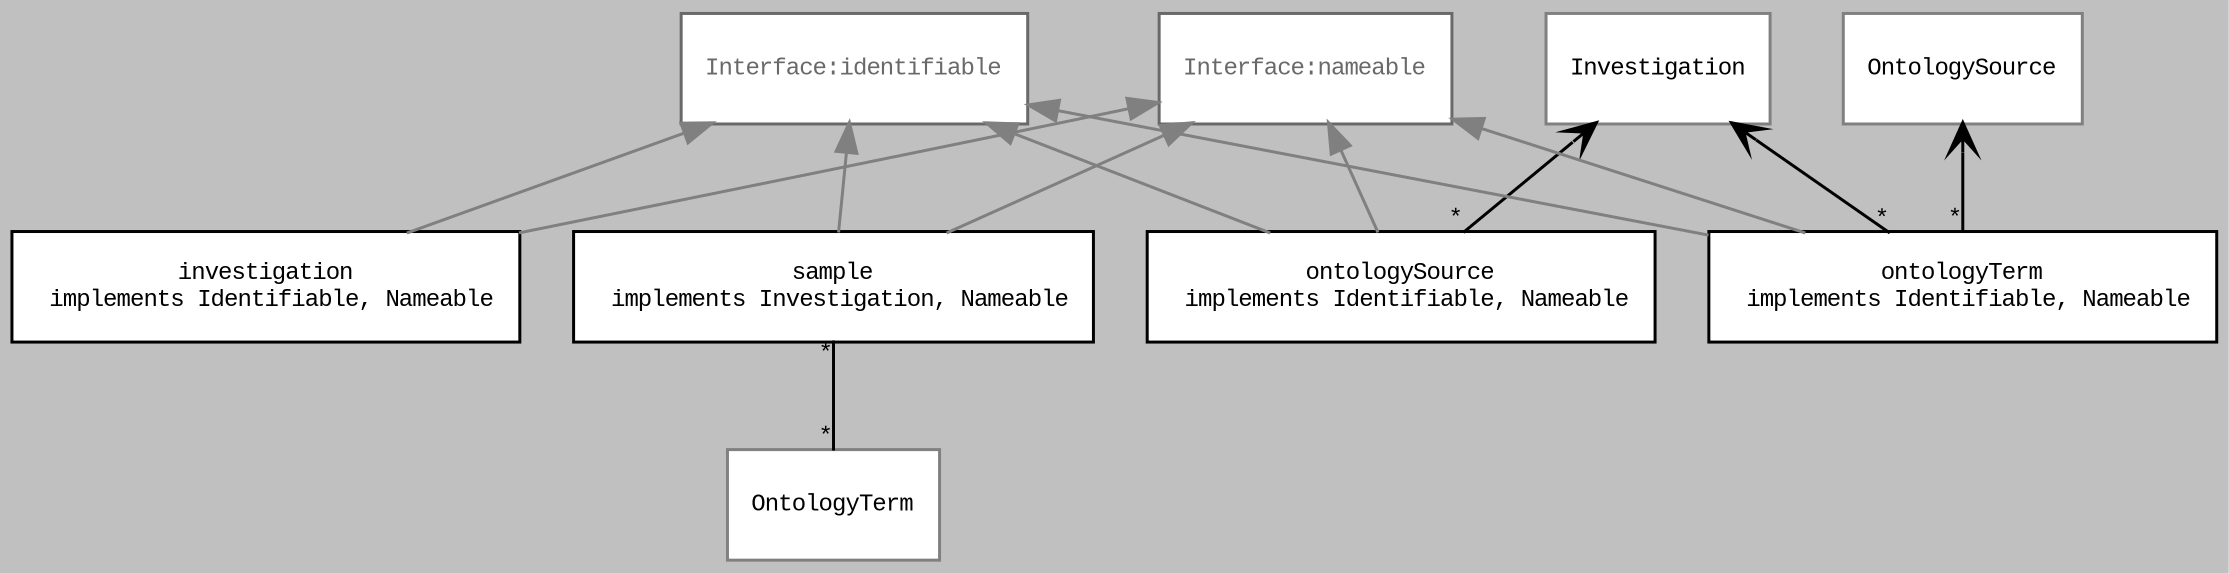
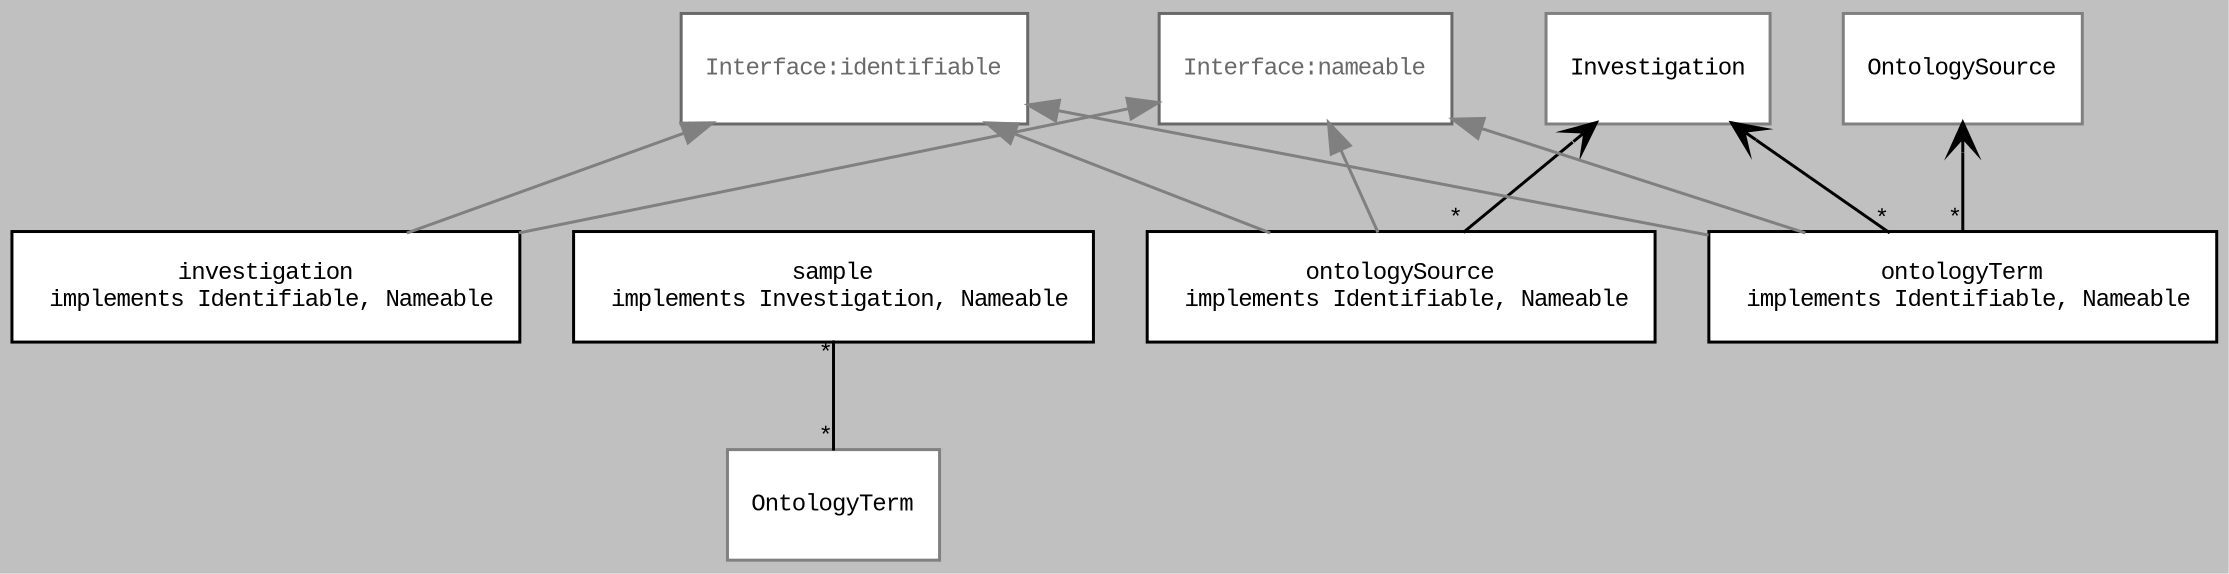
(1055, 184) -> none
(843, 193) -> none
